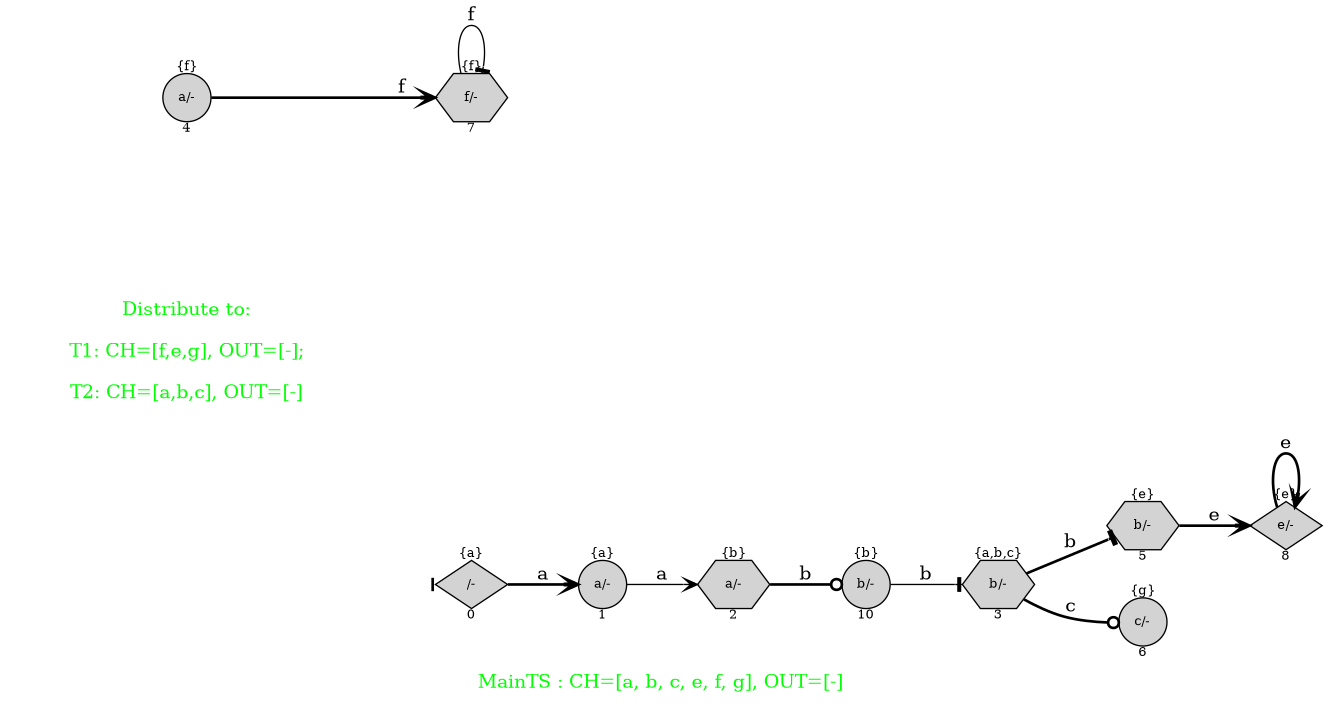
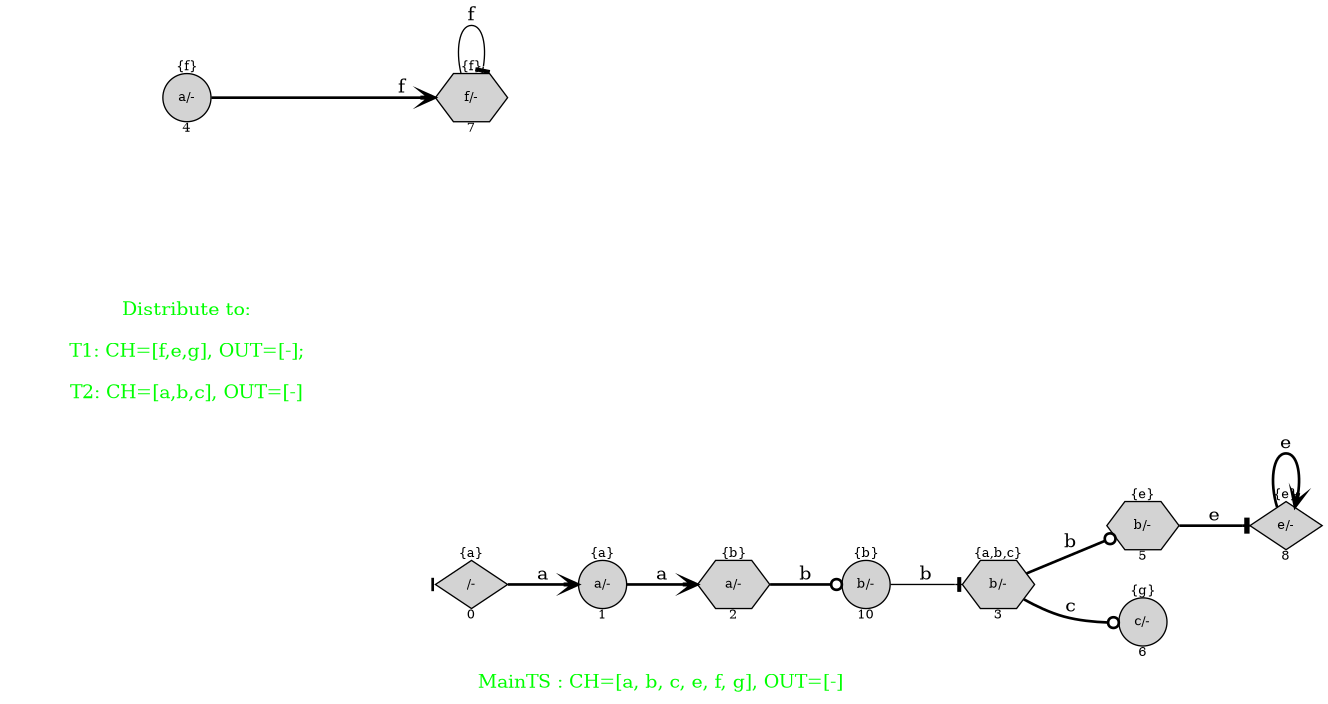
(1208, 526) -> (1211, 526)
(1067, 556) -> (1066, 557)
(655, 584) -> (655, 584)
